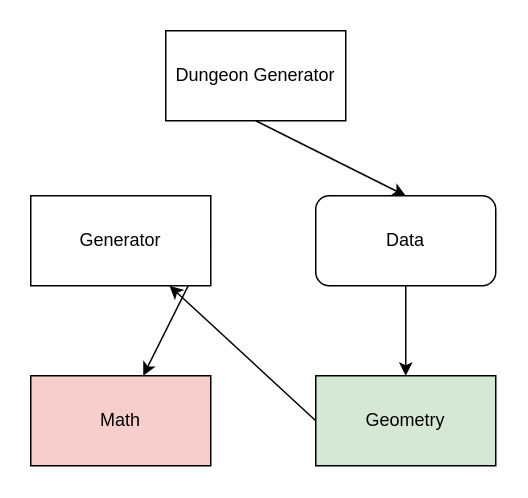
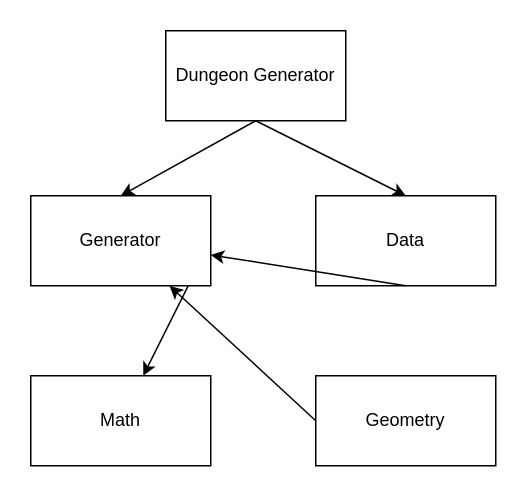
none -> (192, 156)
(406, 241) -> (406, 241)
(406, 326) -> (313, 271)
(121, 421) -> (121, 421)
(406, 421) -> (406, 421)
